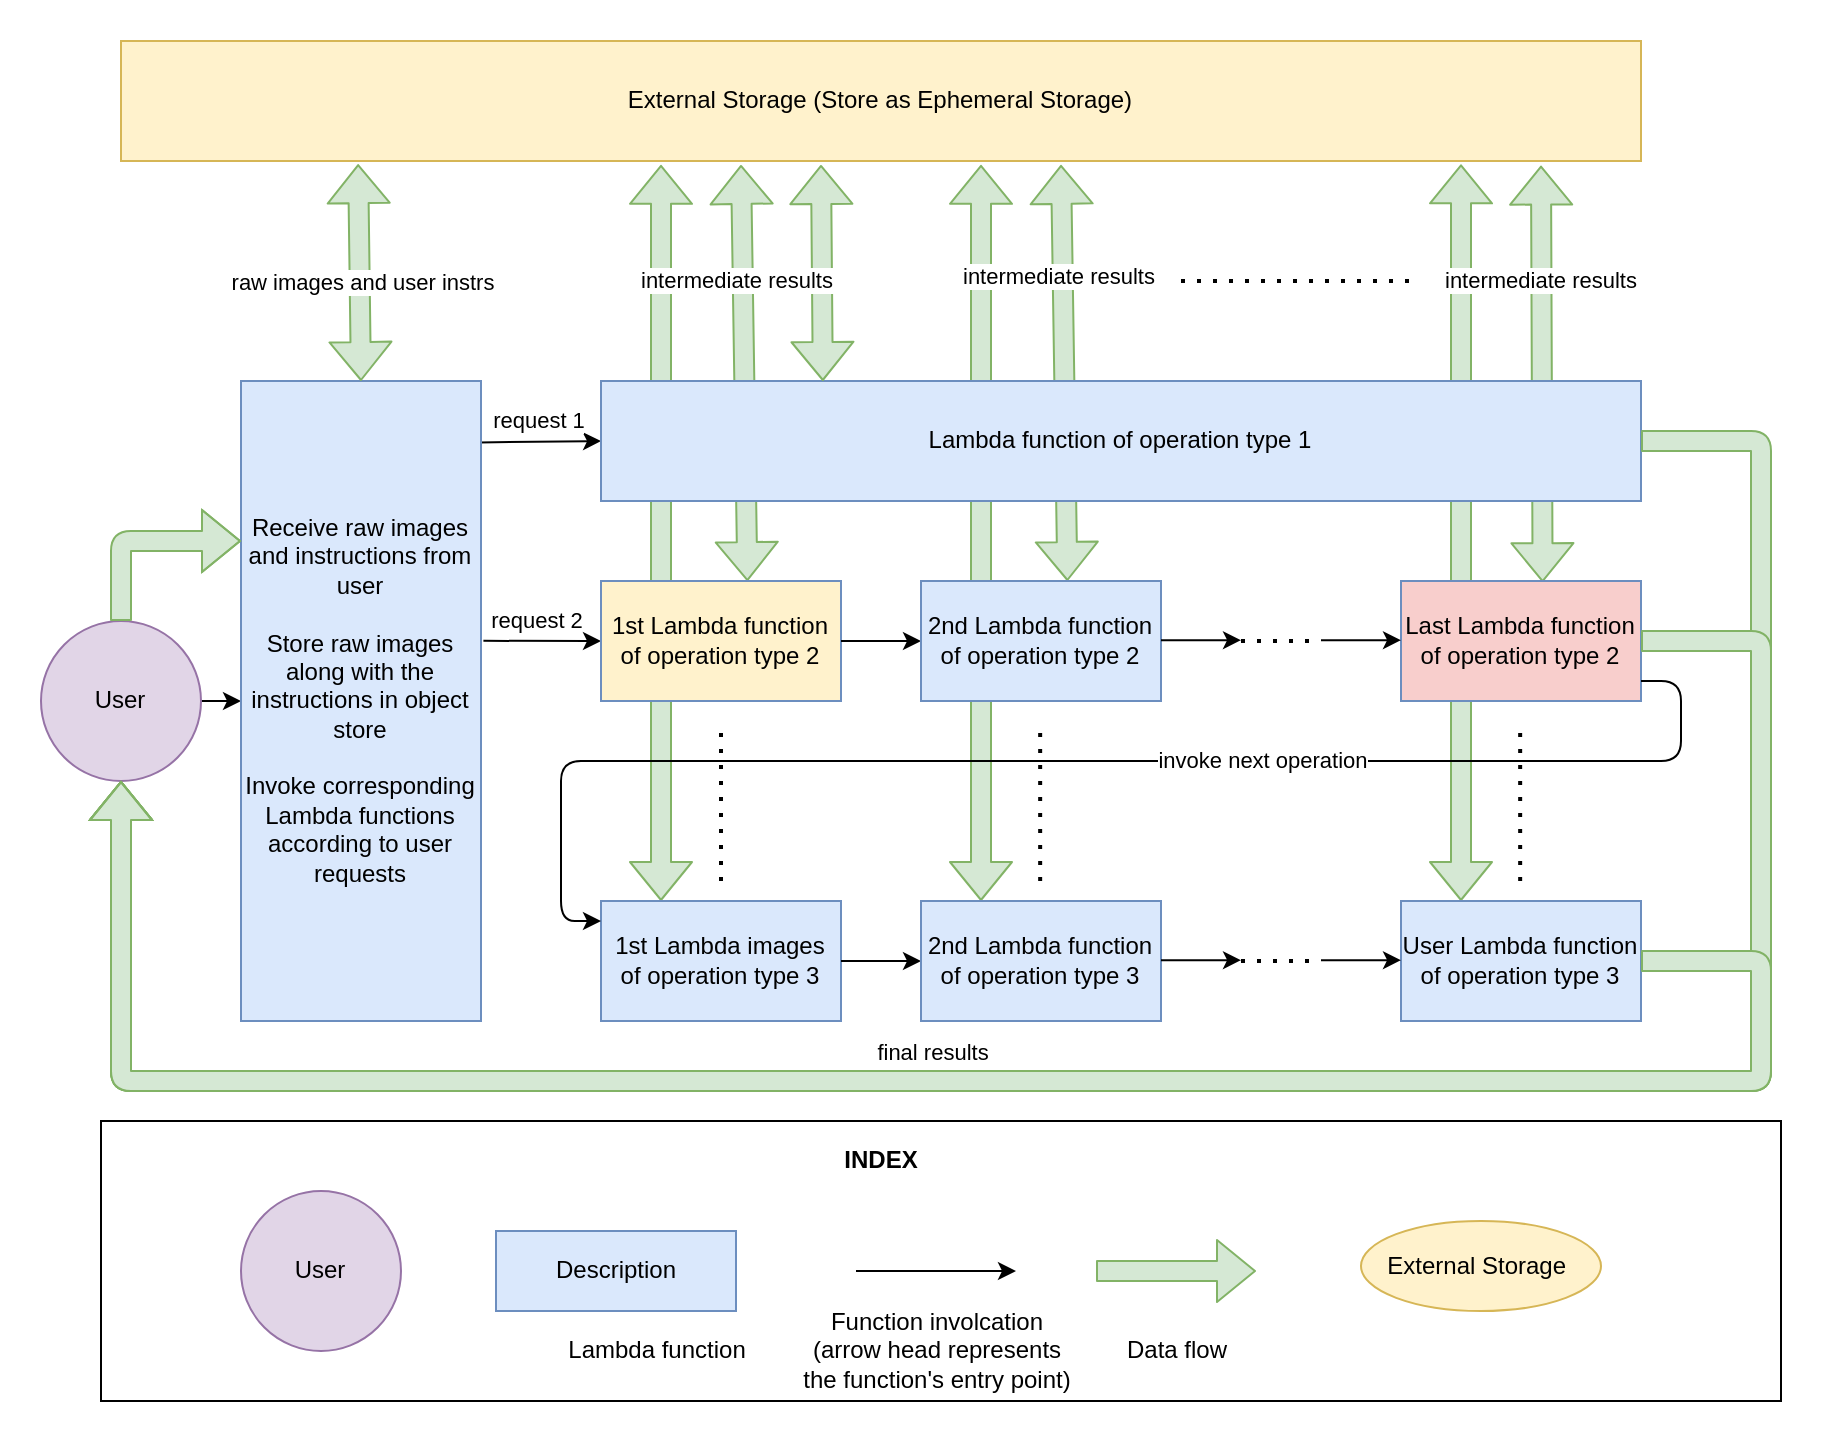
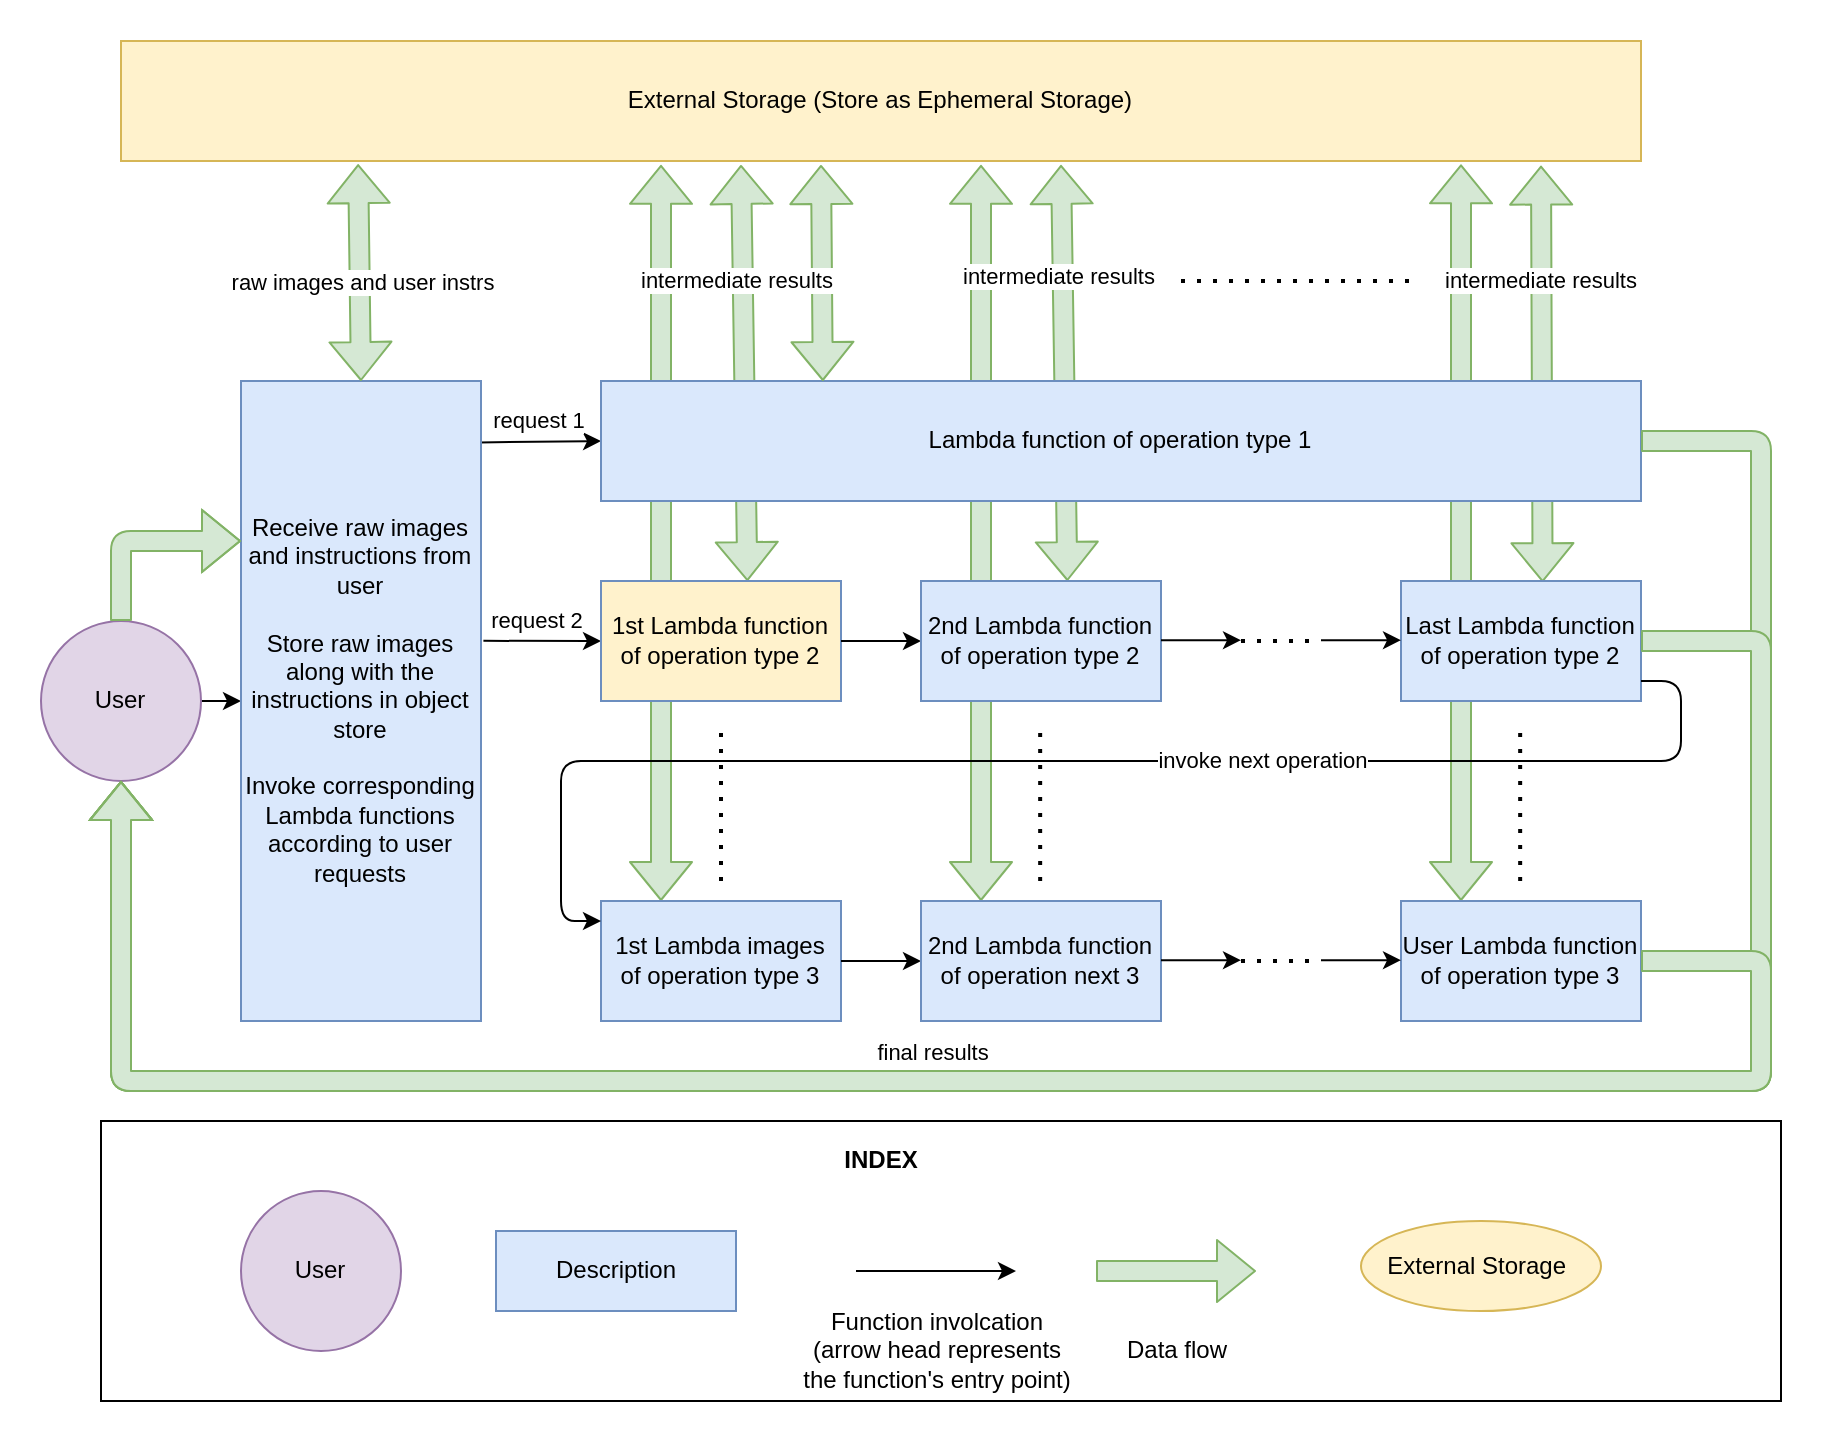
(1521, 641) -> (1521, 641)
(1041, 961) -> (1041, 961)
(656, 1351) -> none
